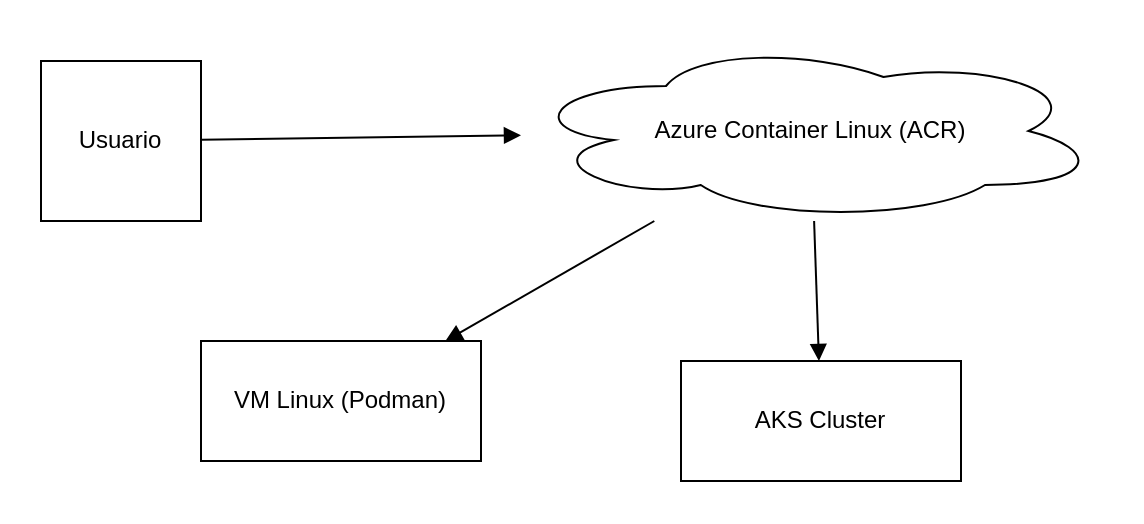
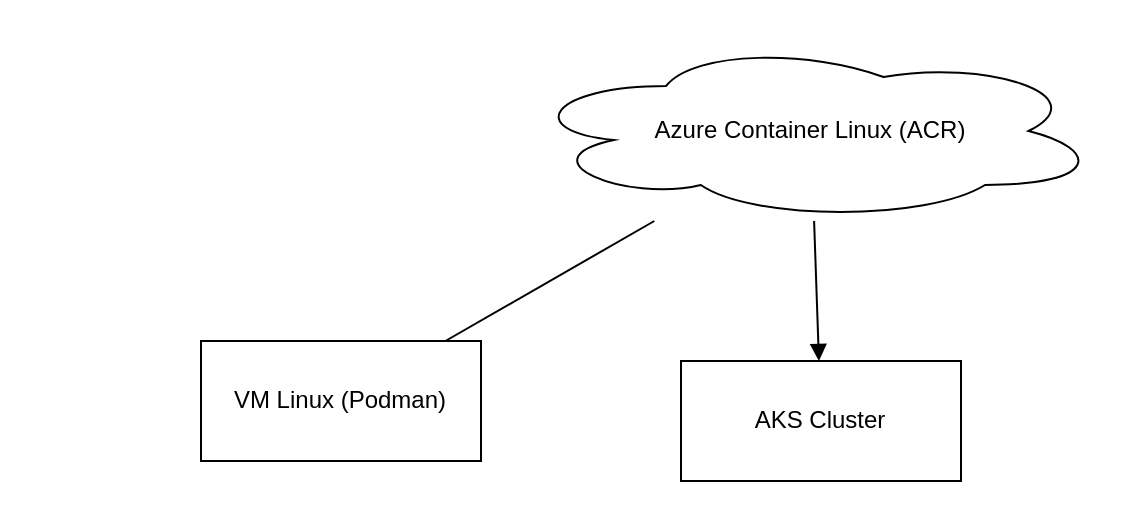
(352, 138) -> none
(121, 141) -> none
(461, 332) -> (454, 336)
